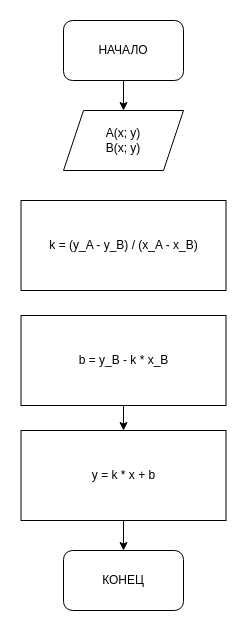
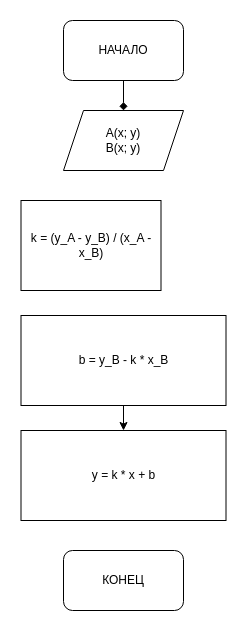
(124, 102) -> (124, 101)
(124, 246) -> (91, 246)
(124, 540) -> none
